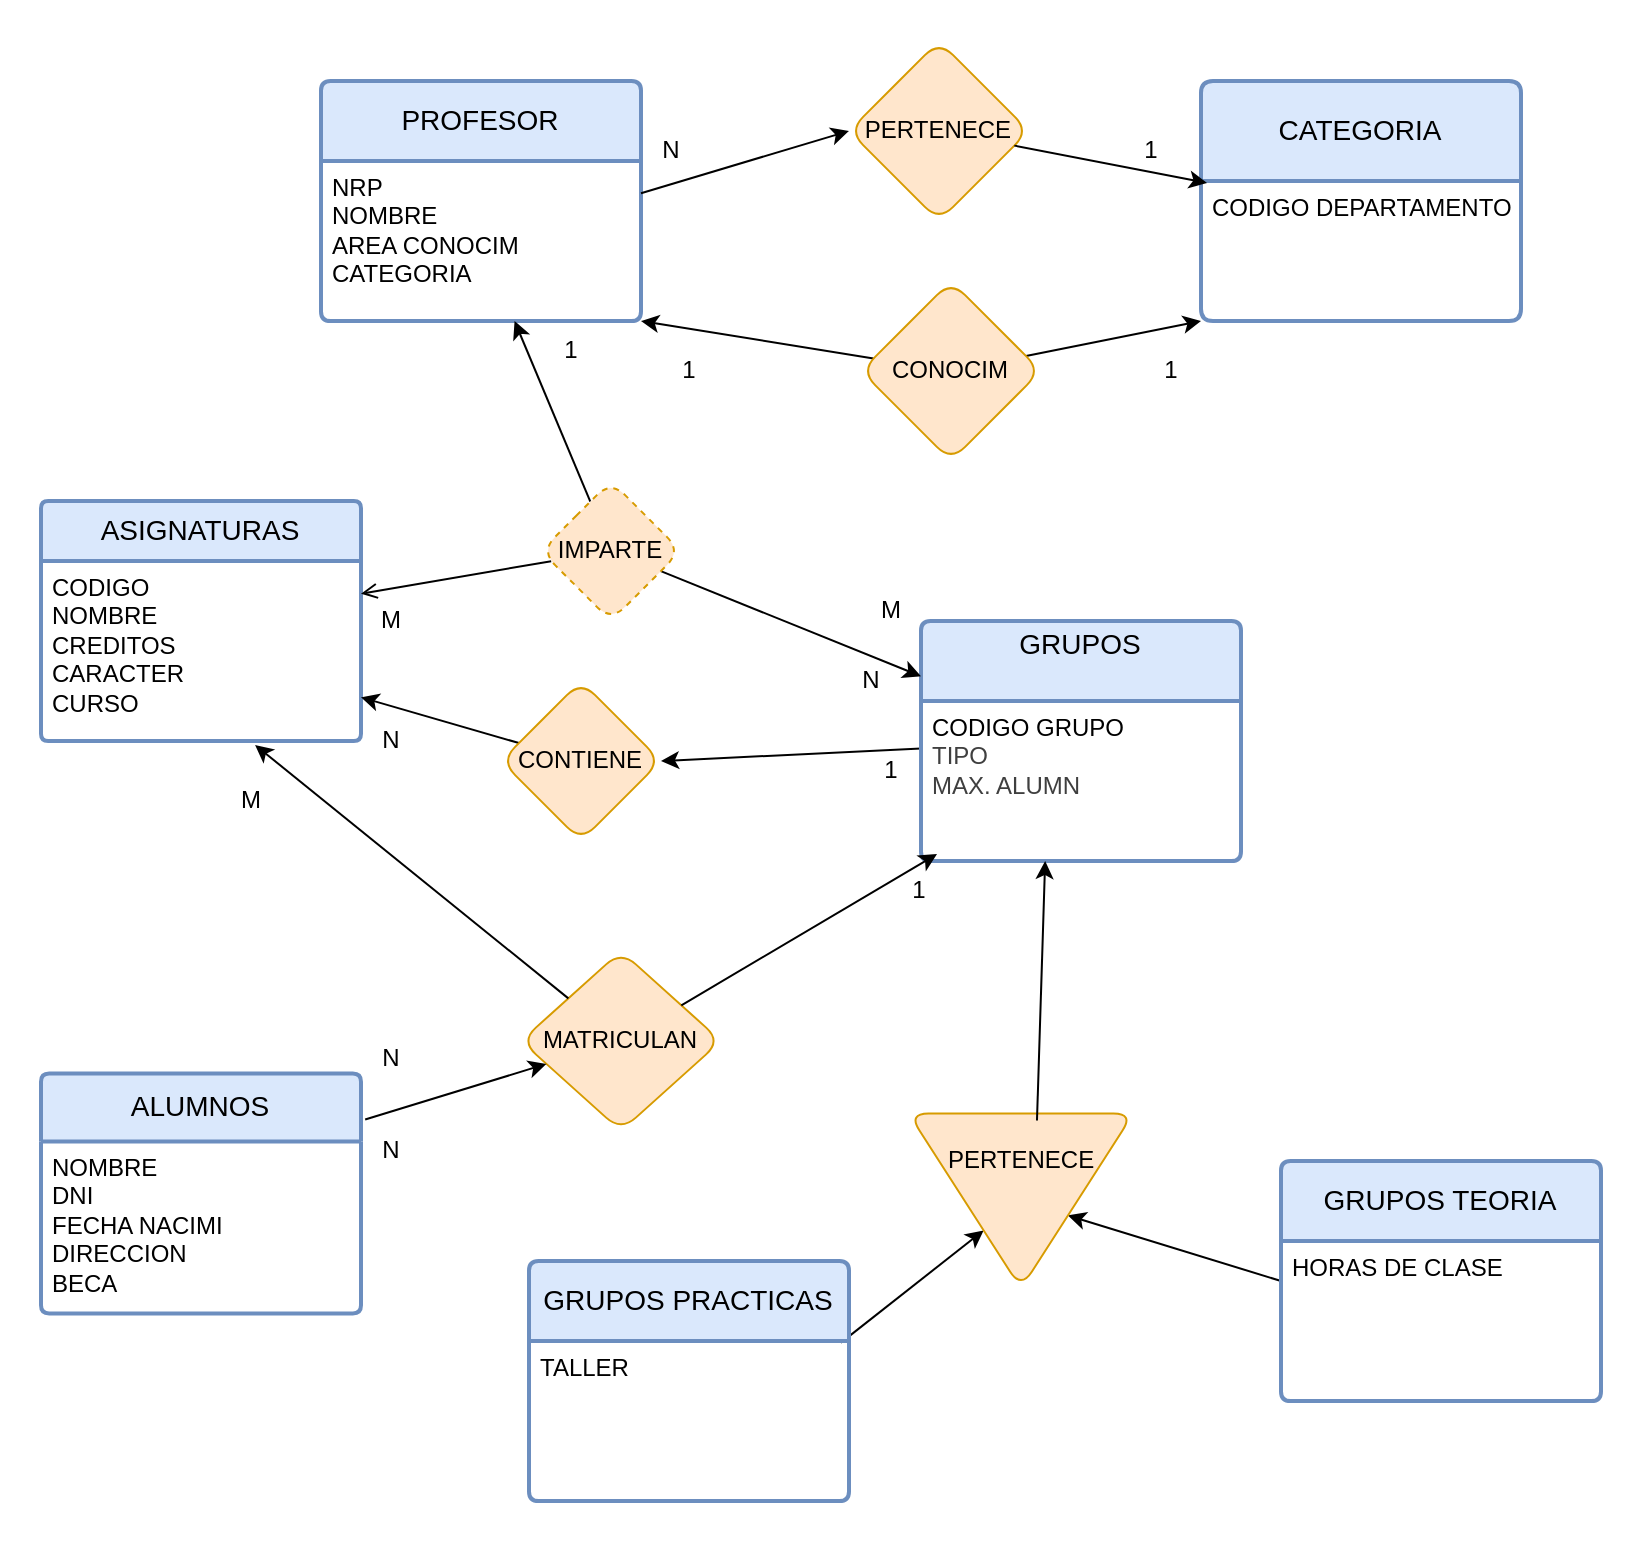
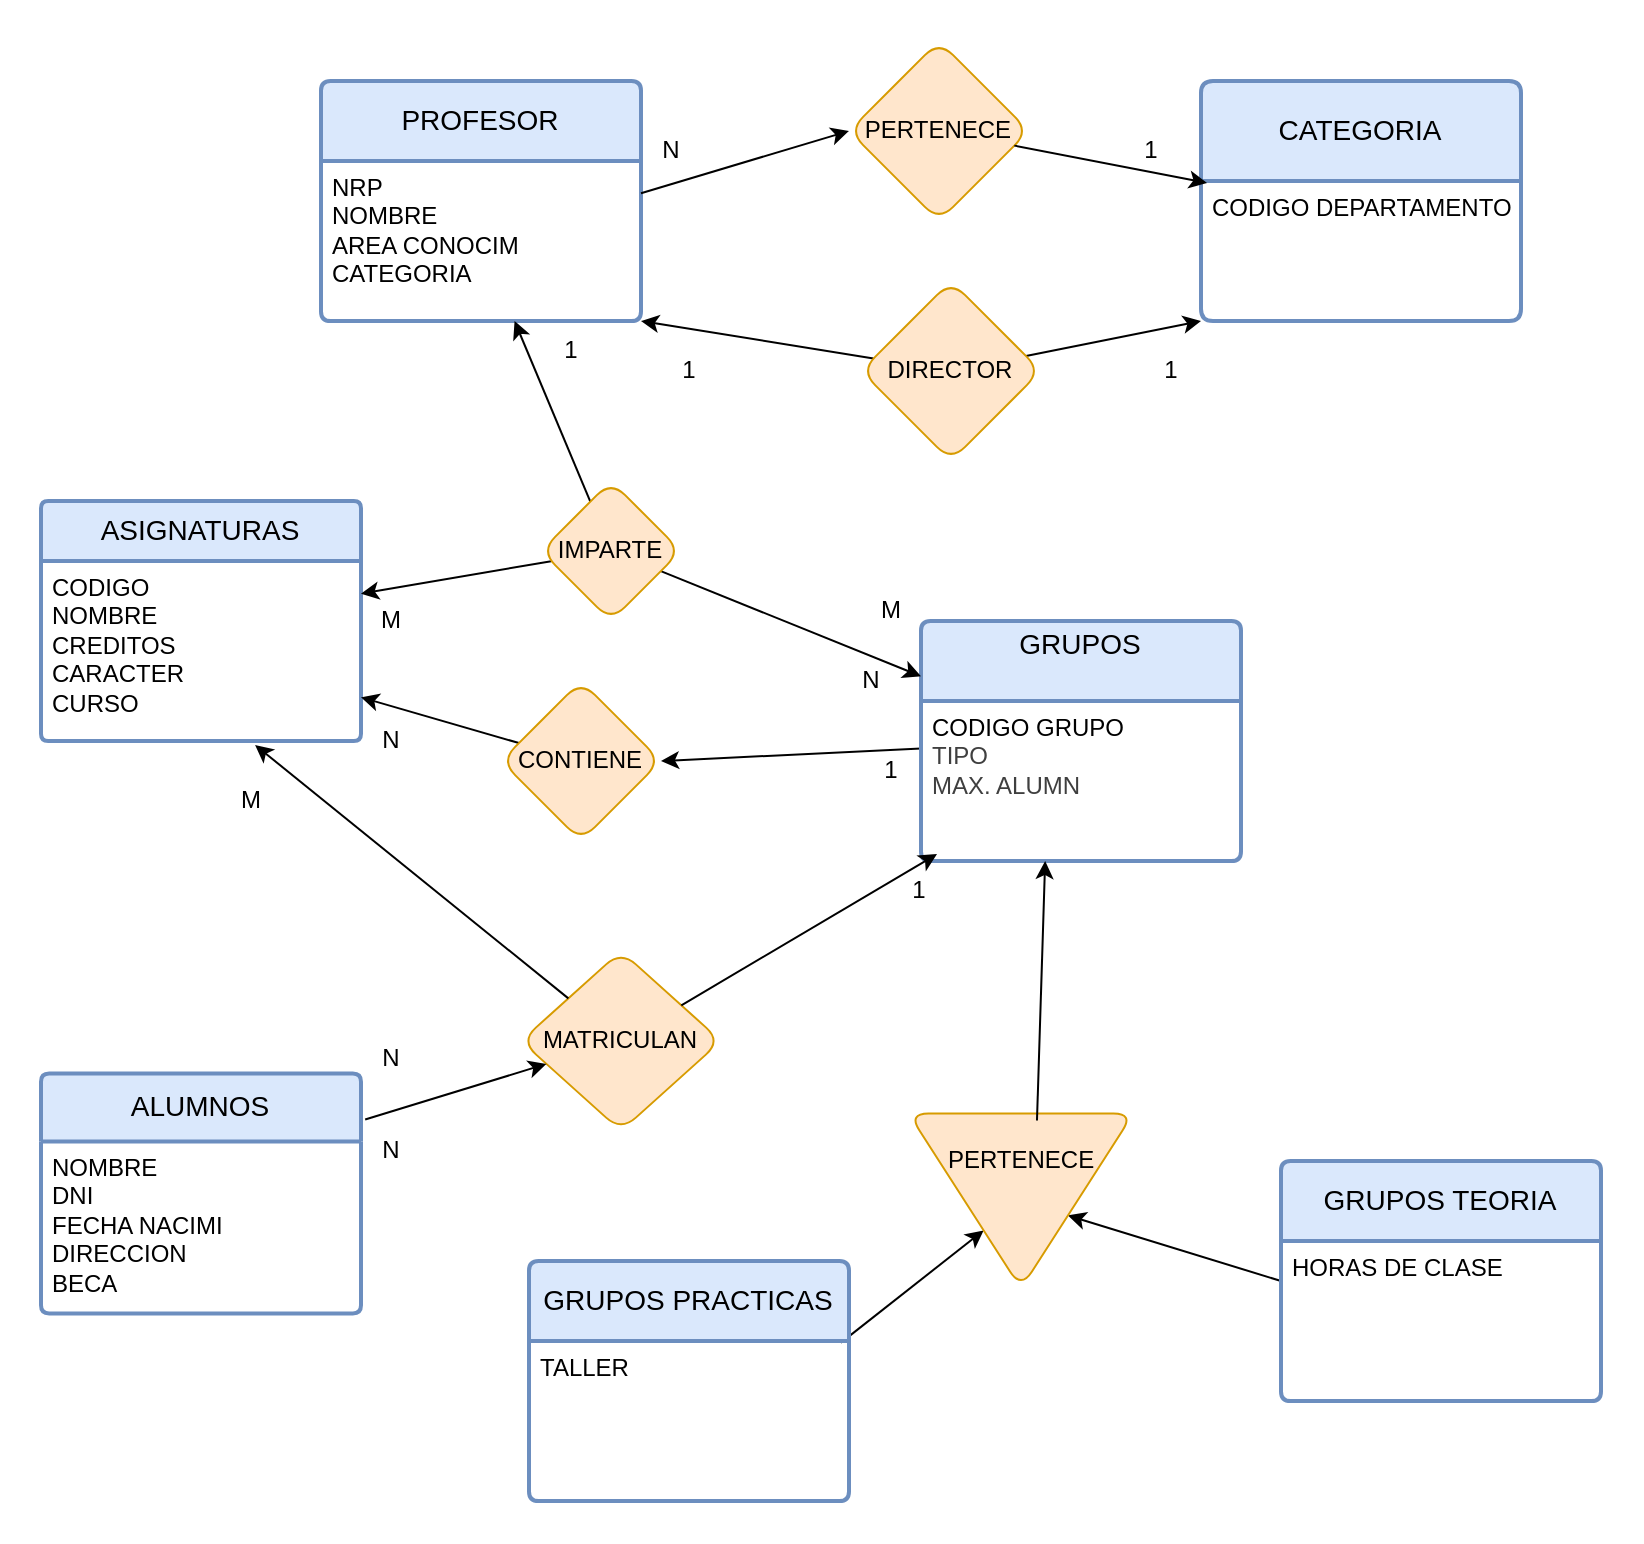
(951, 371) -> (951, 371)
(611, 551) -> (611, 551)
(372, 592) -> (376, 591)
